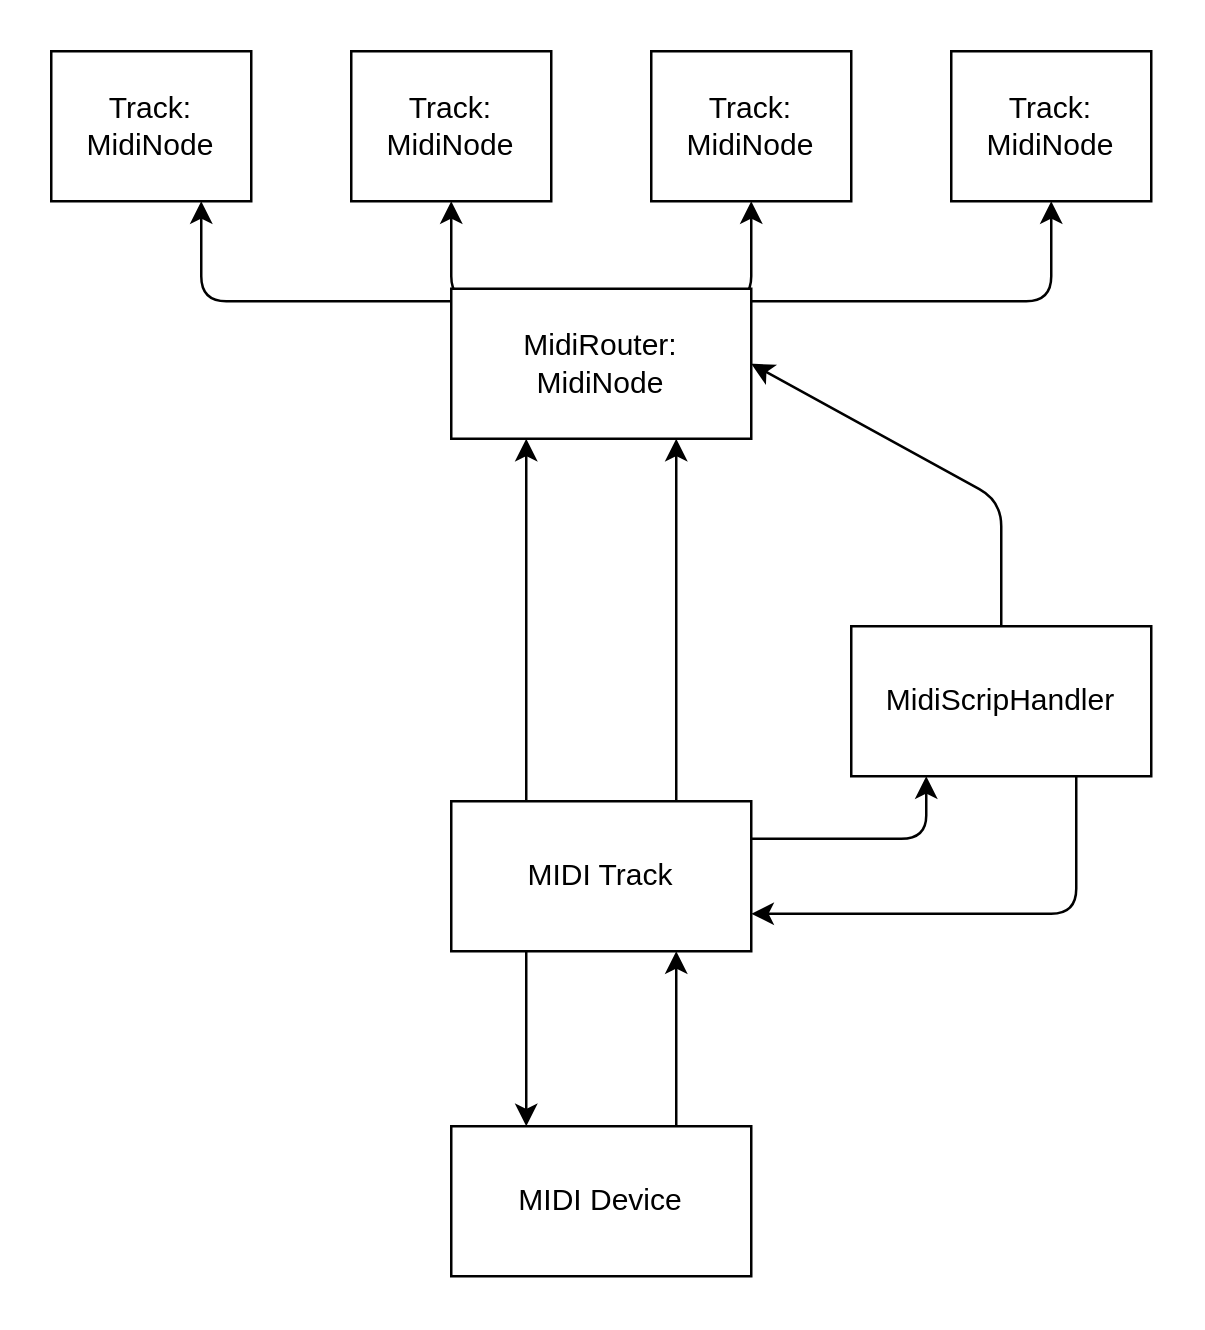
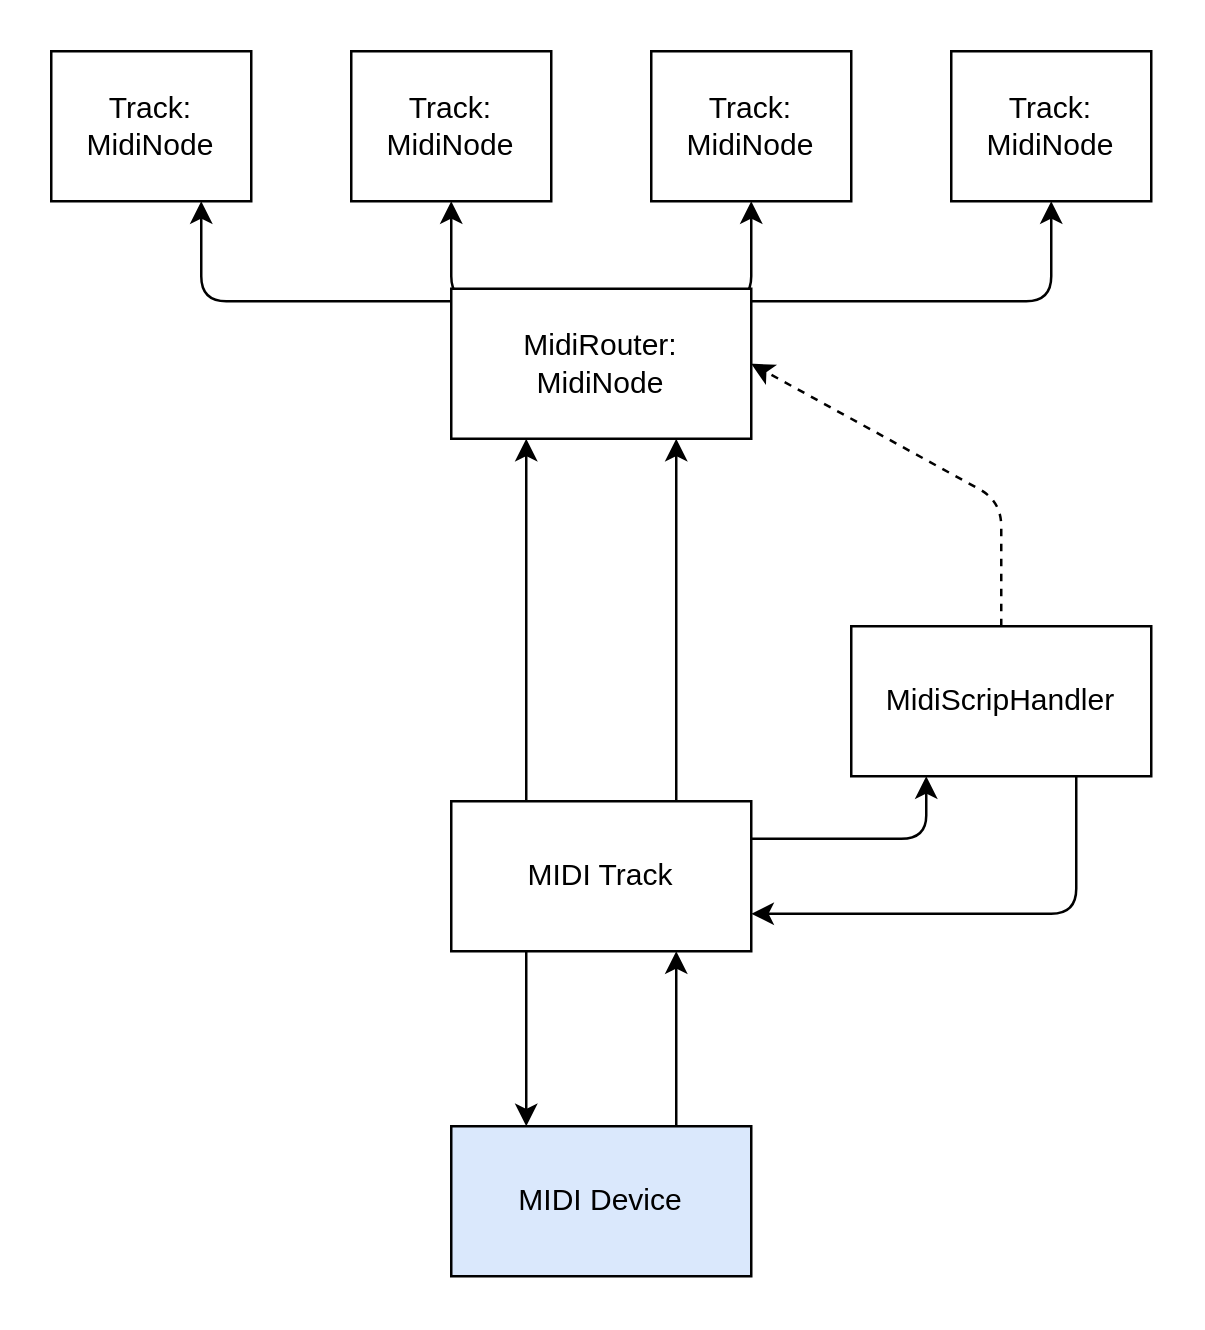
(930, 462) -> (930, 462)
(601, 1201) -> (601, 1201)
